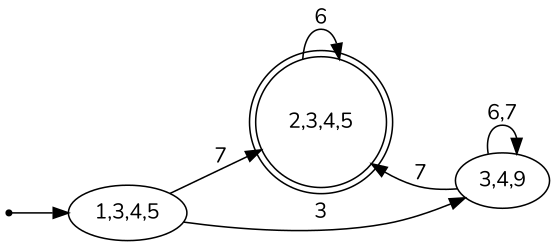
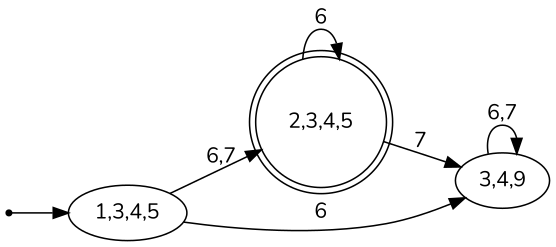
(221, 157) -> (221, 157)
(420, 187) -> (415, 152)
(321, 212) -> (321, 212)
